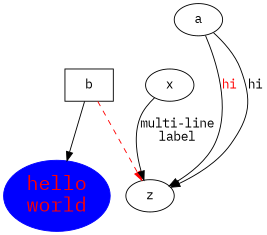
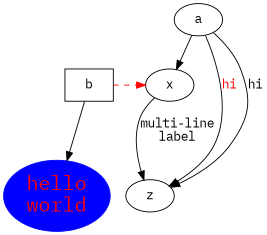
none -> (186, 48)
(118, 137) -> (125, 85)
